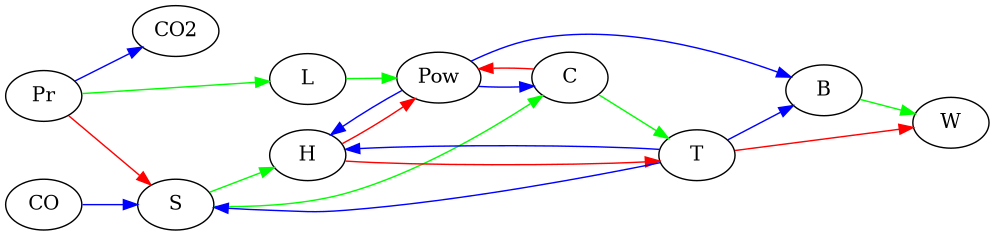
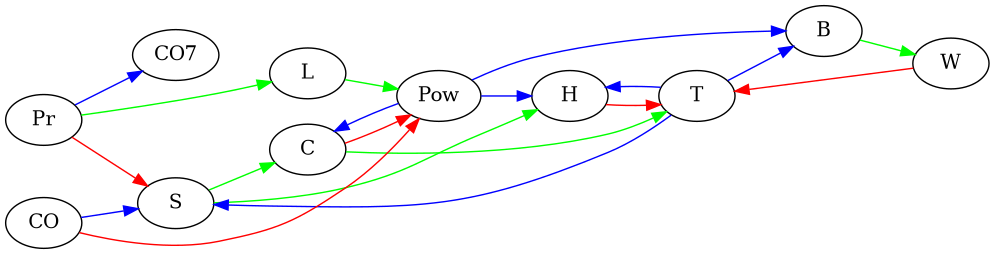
(176, 31) -> (176, 55)
(373, 126) -> (260, 232)
(817, 140) -> (831, 79)
